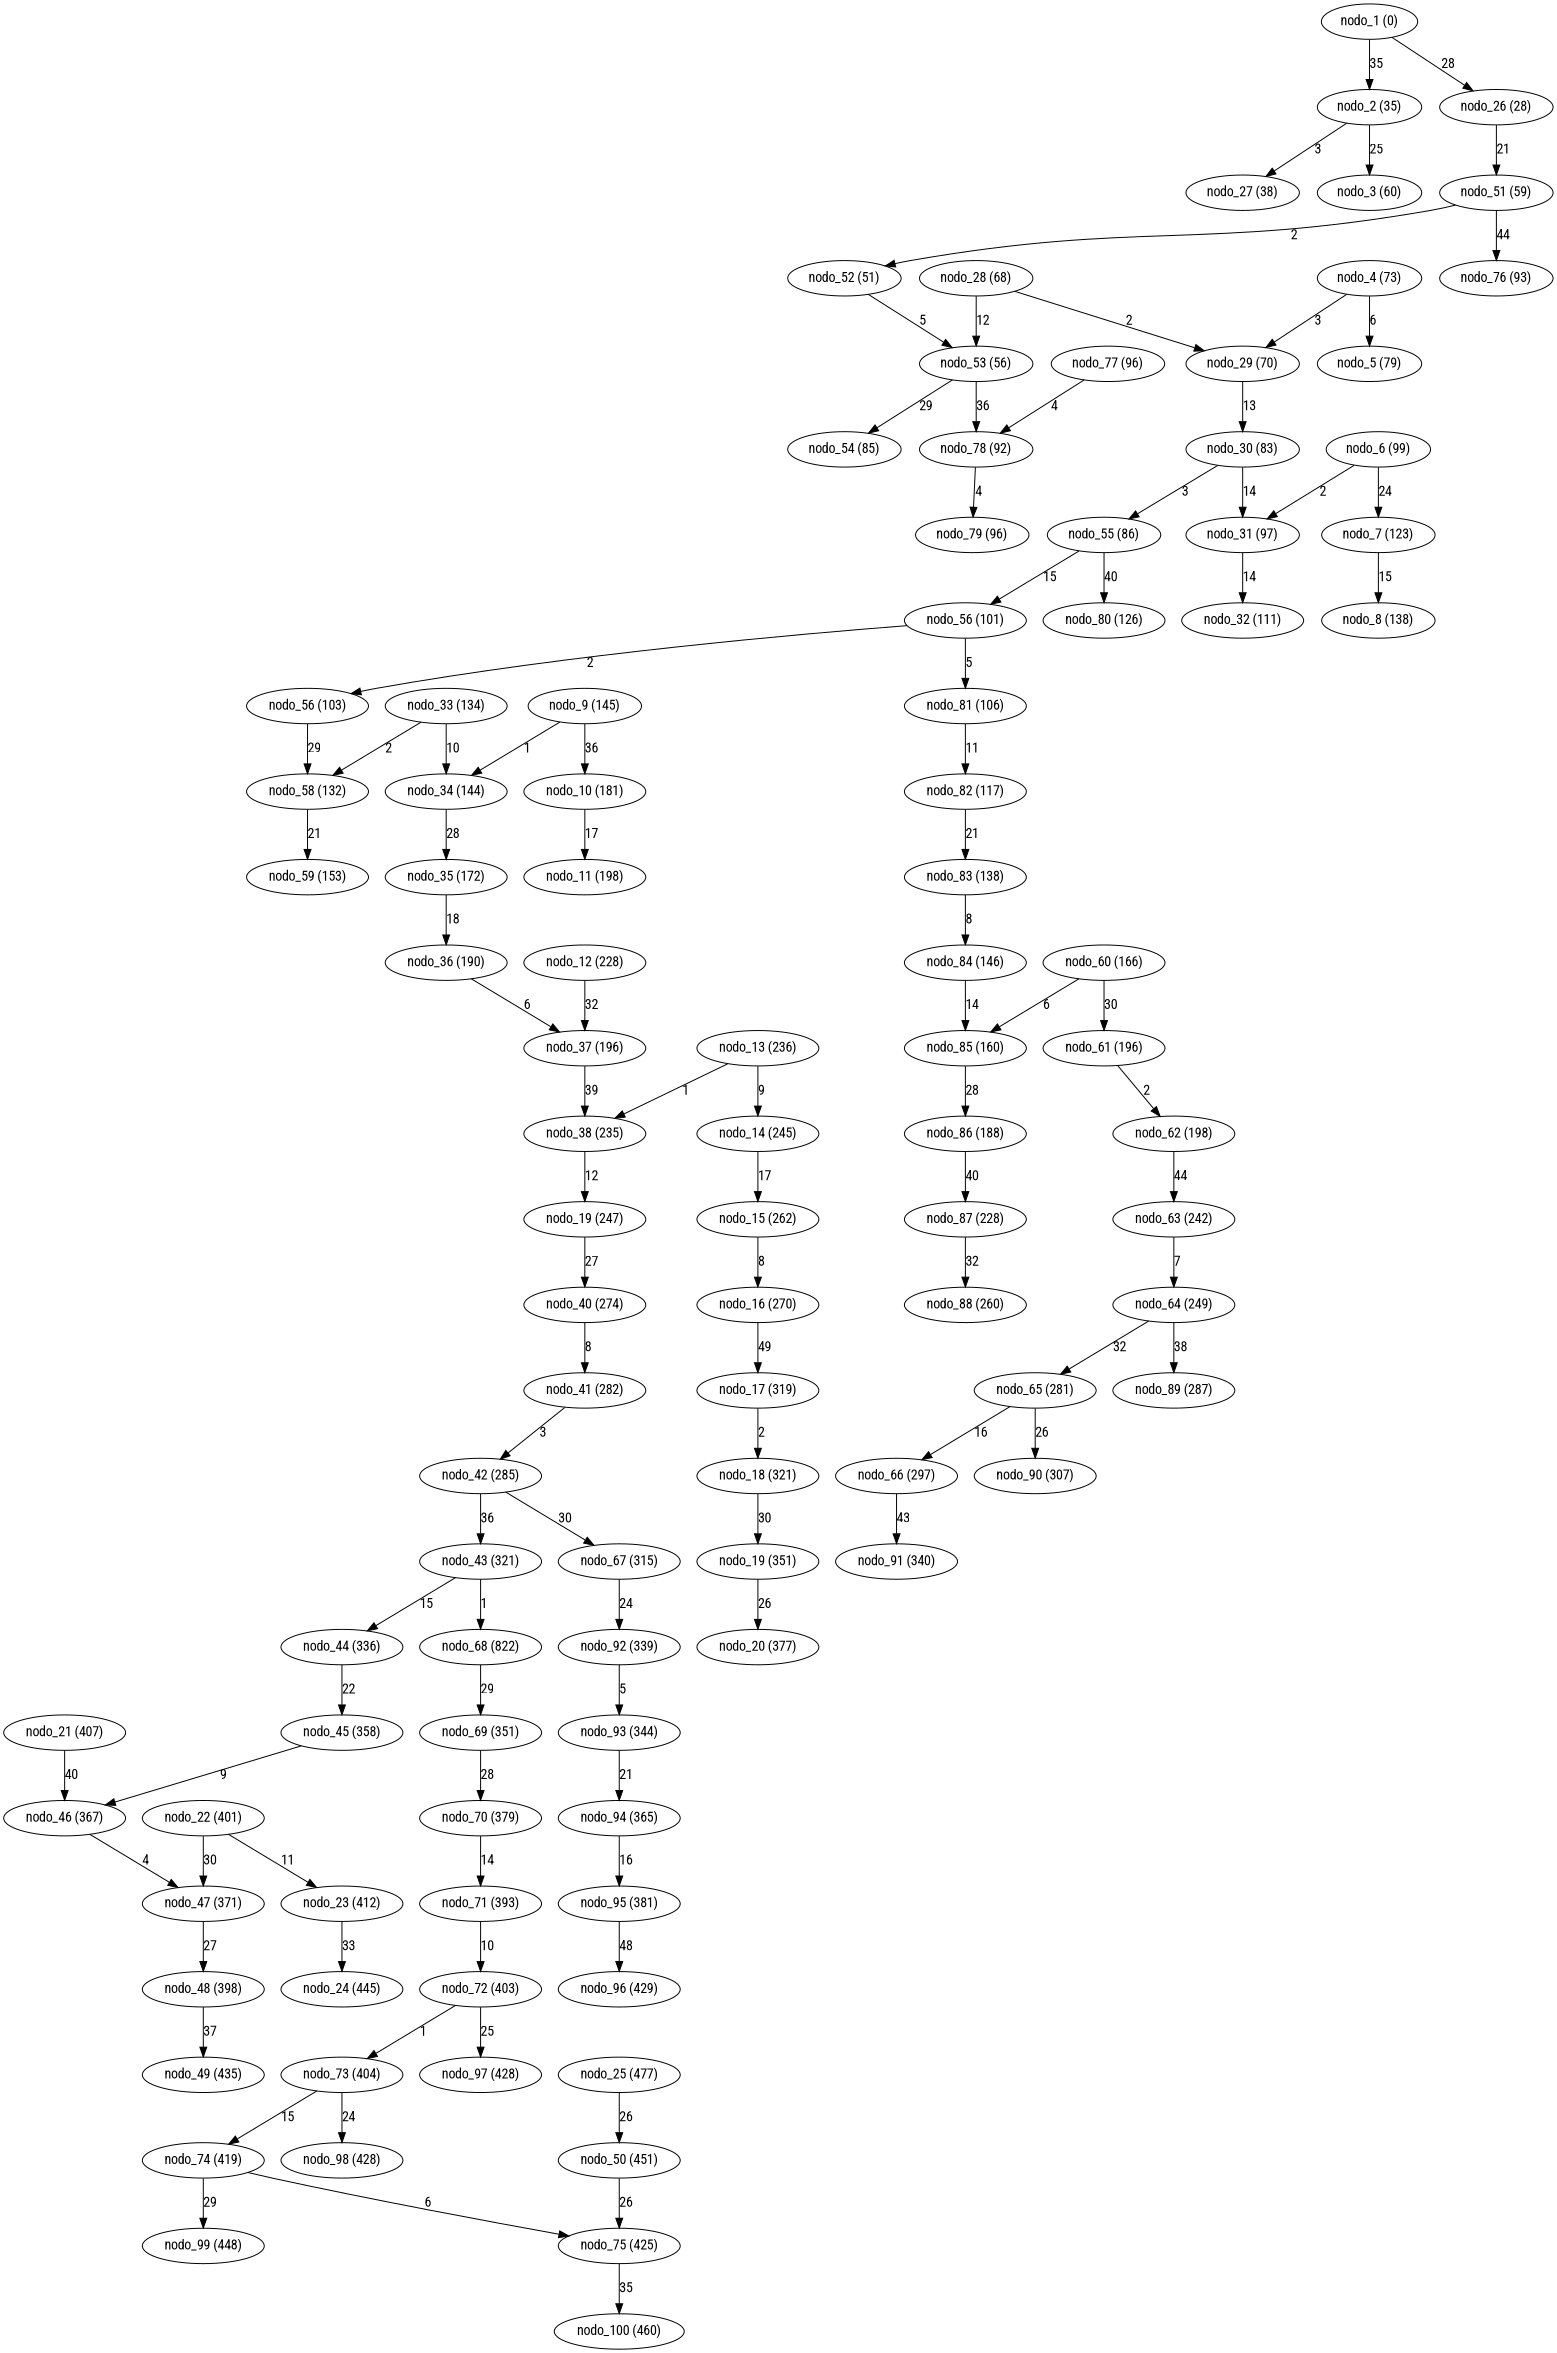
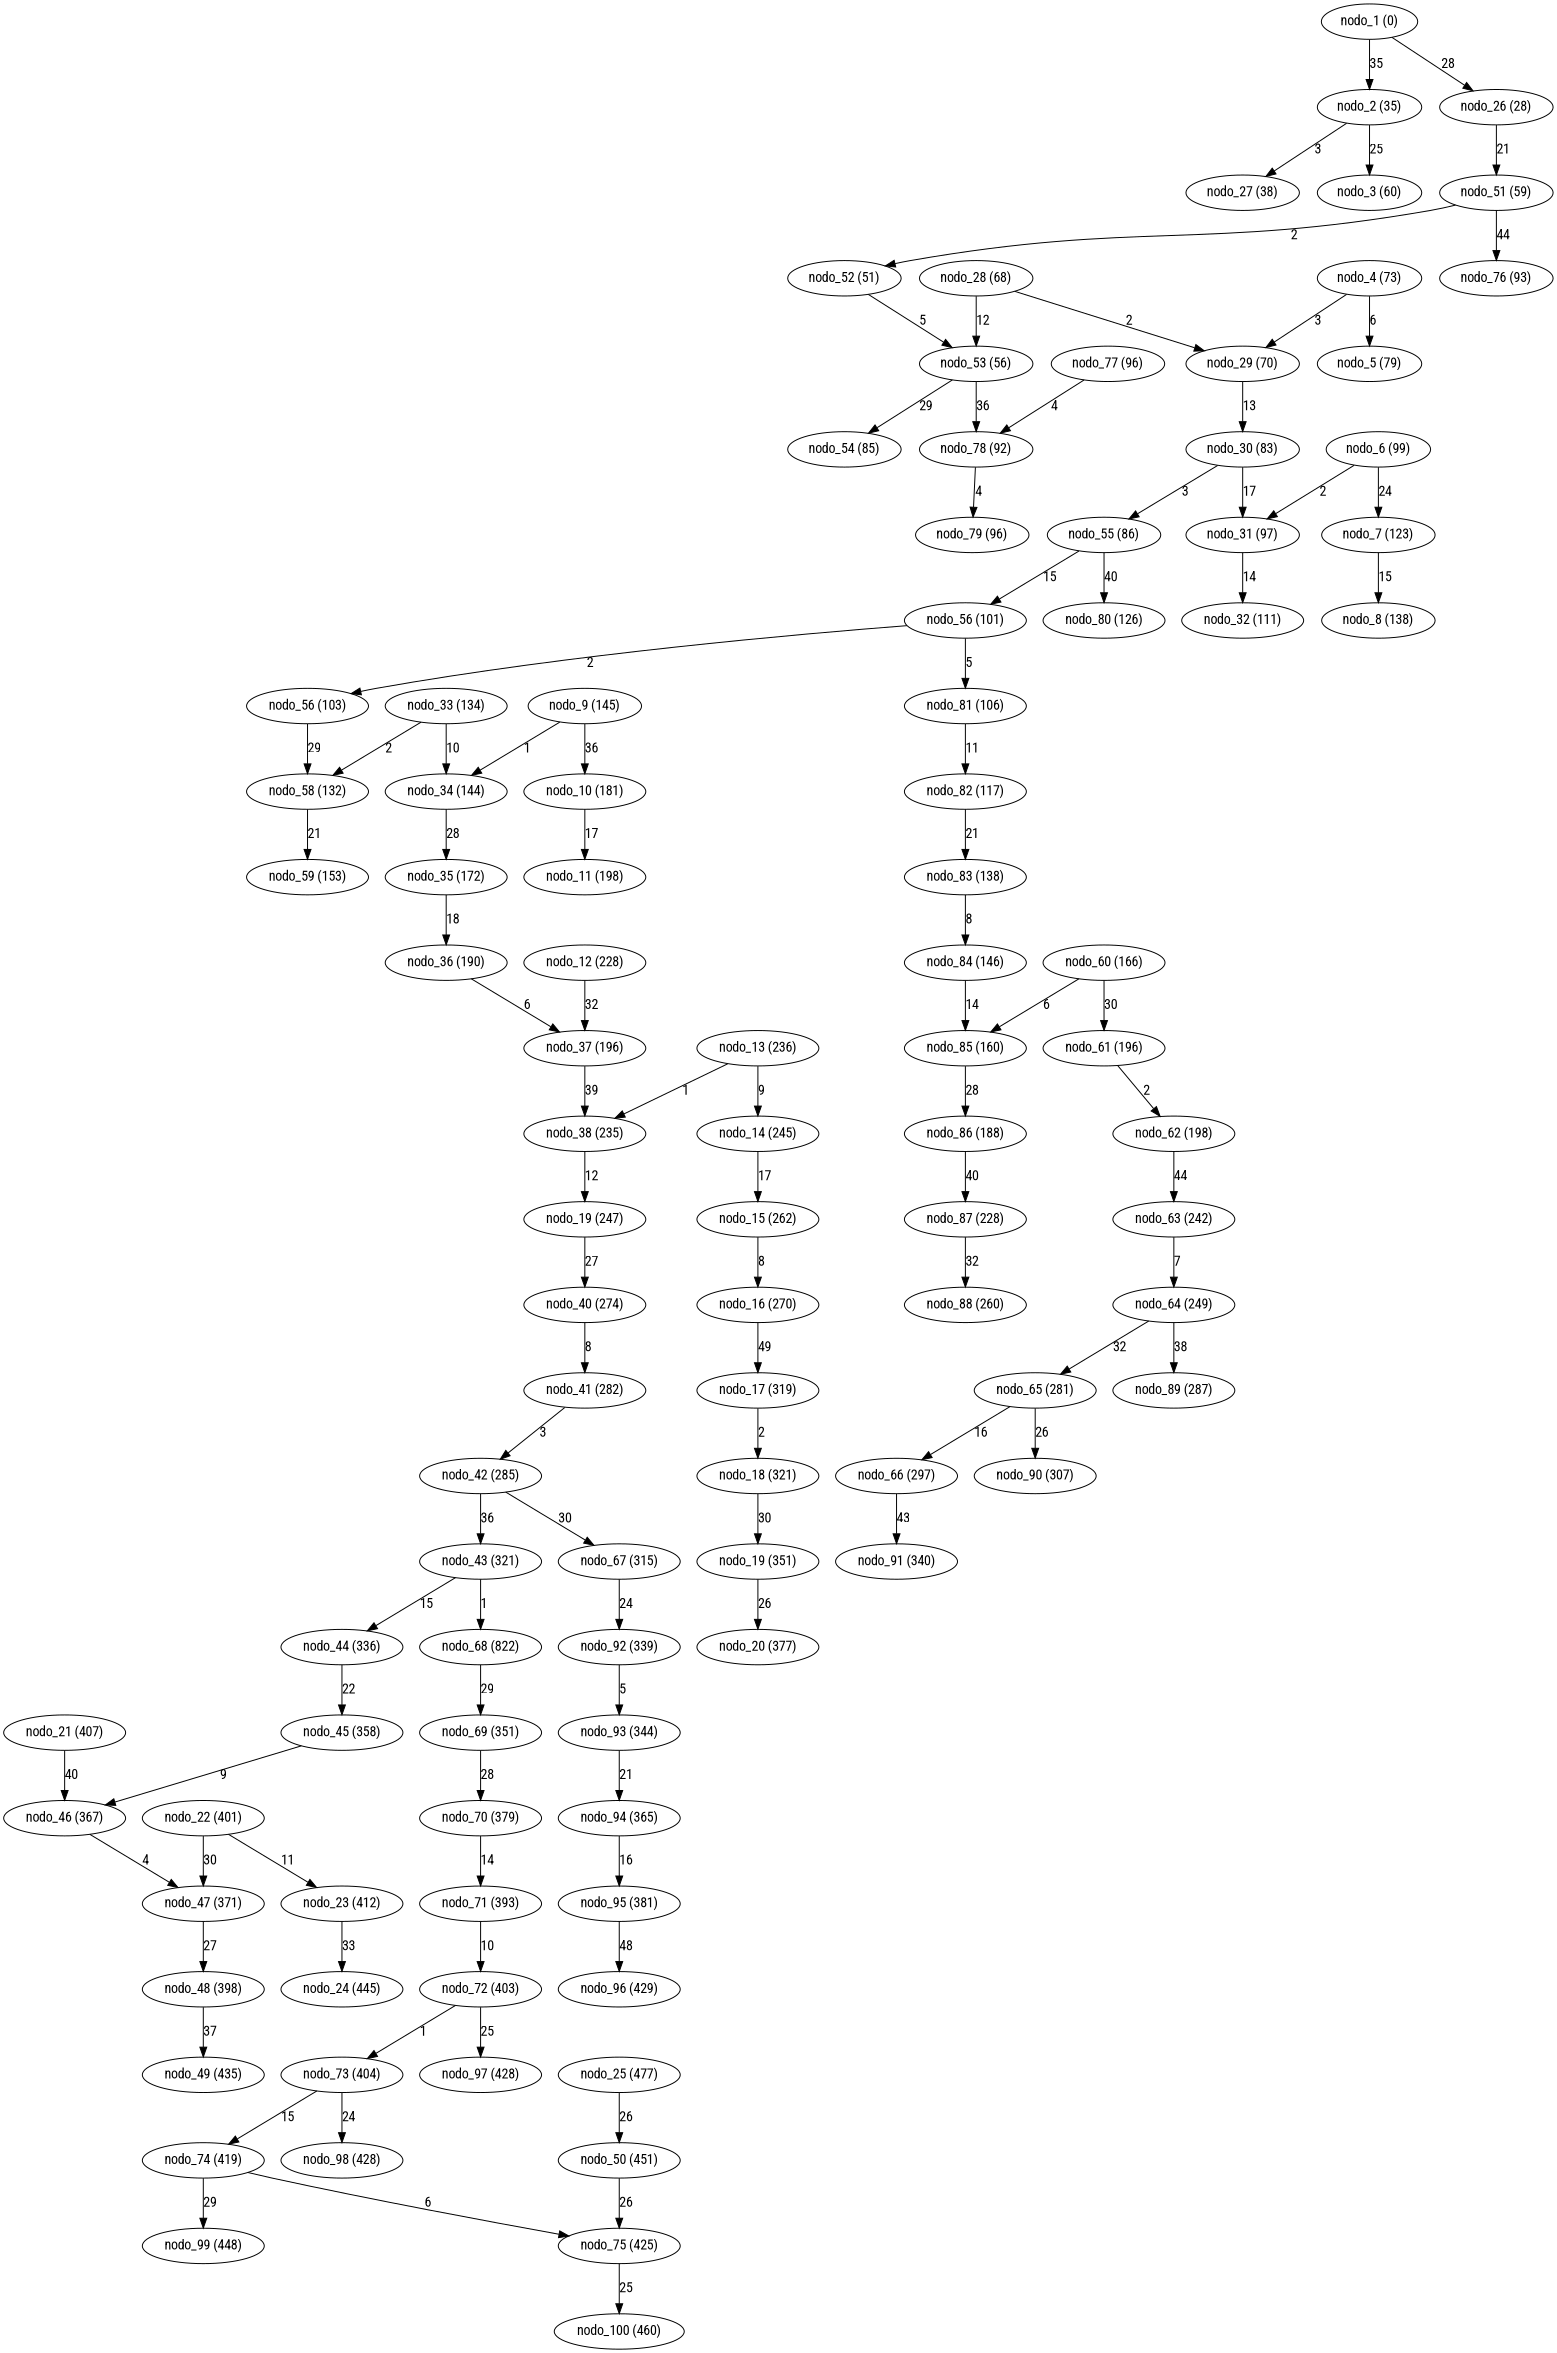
(1250, 492) -> (1250, 492)
(626, 2289) -> (626, 2289)
